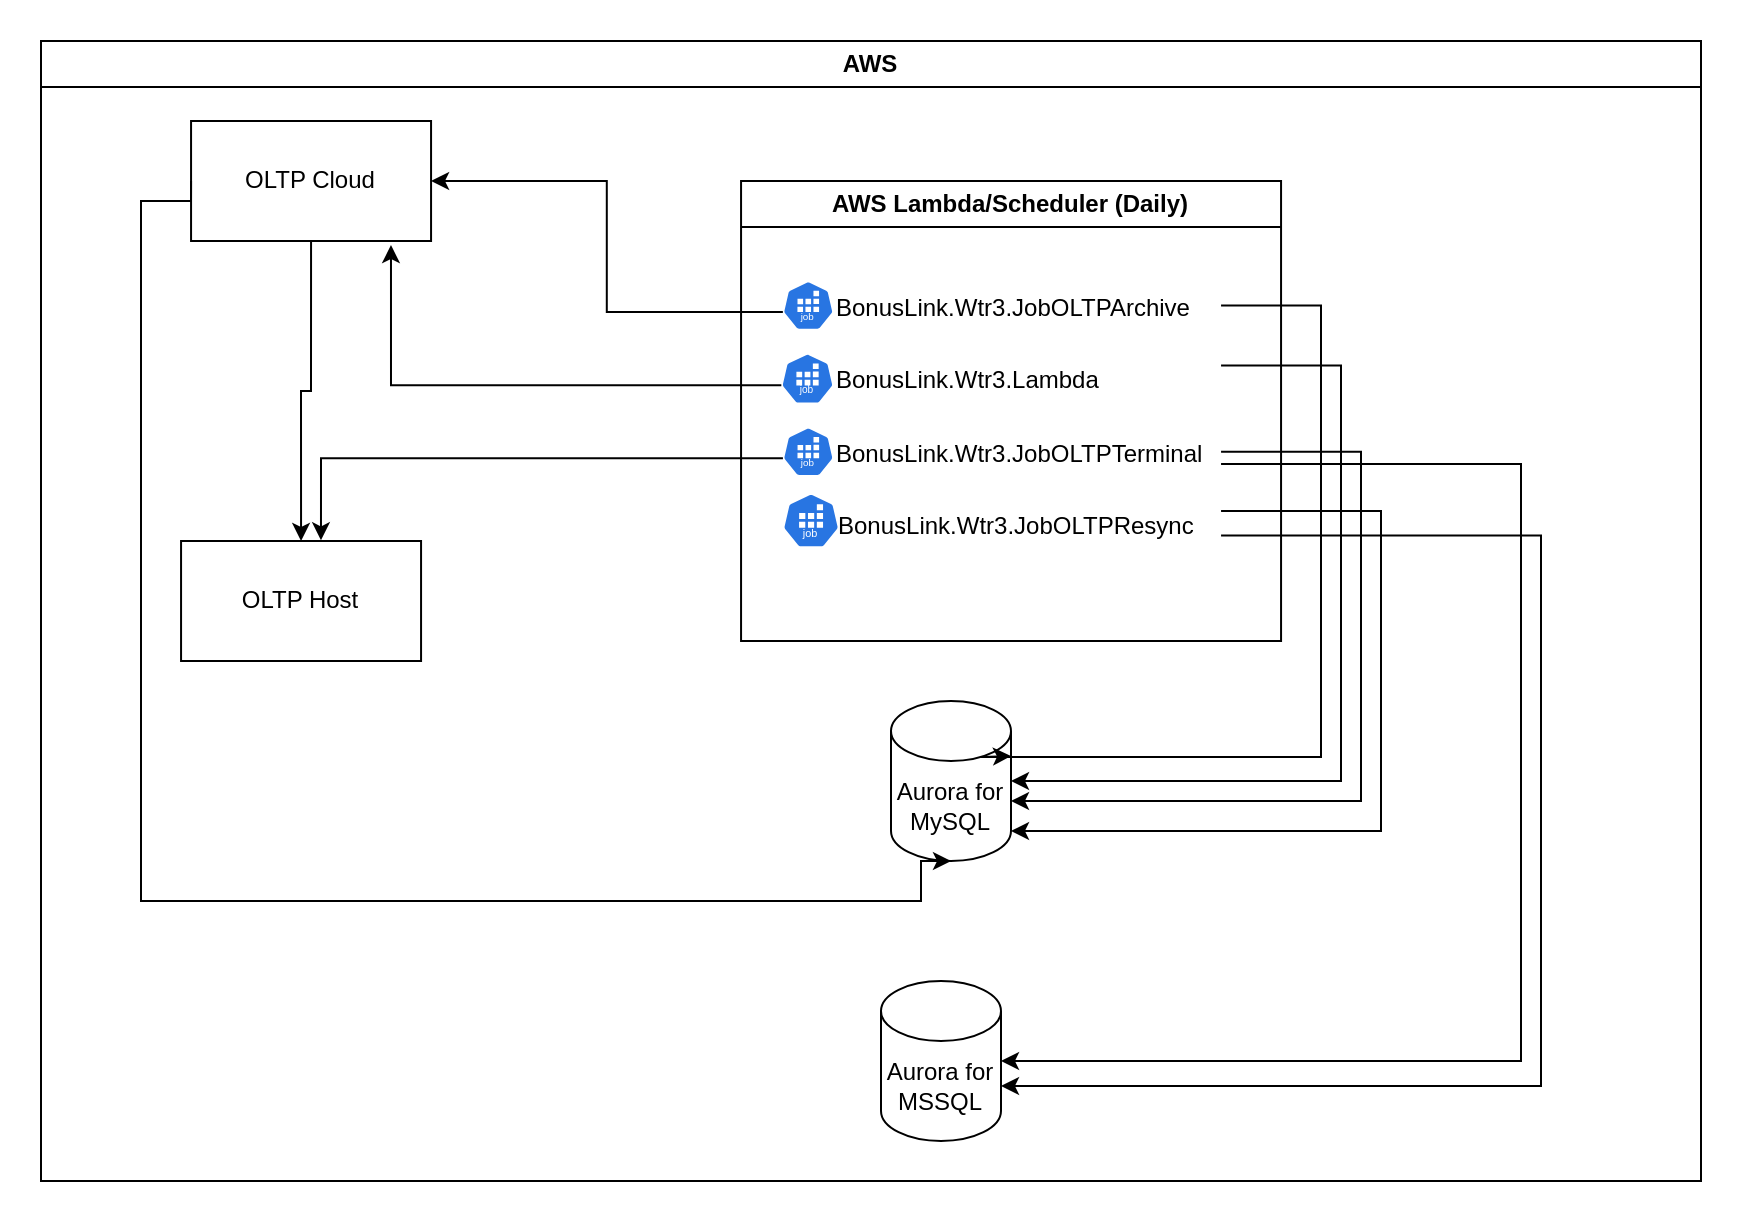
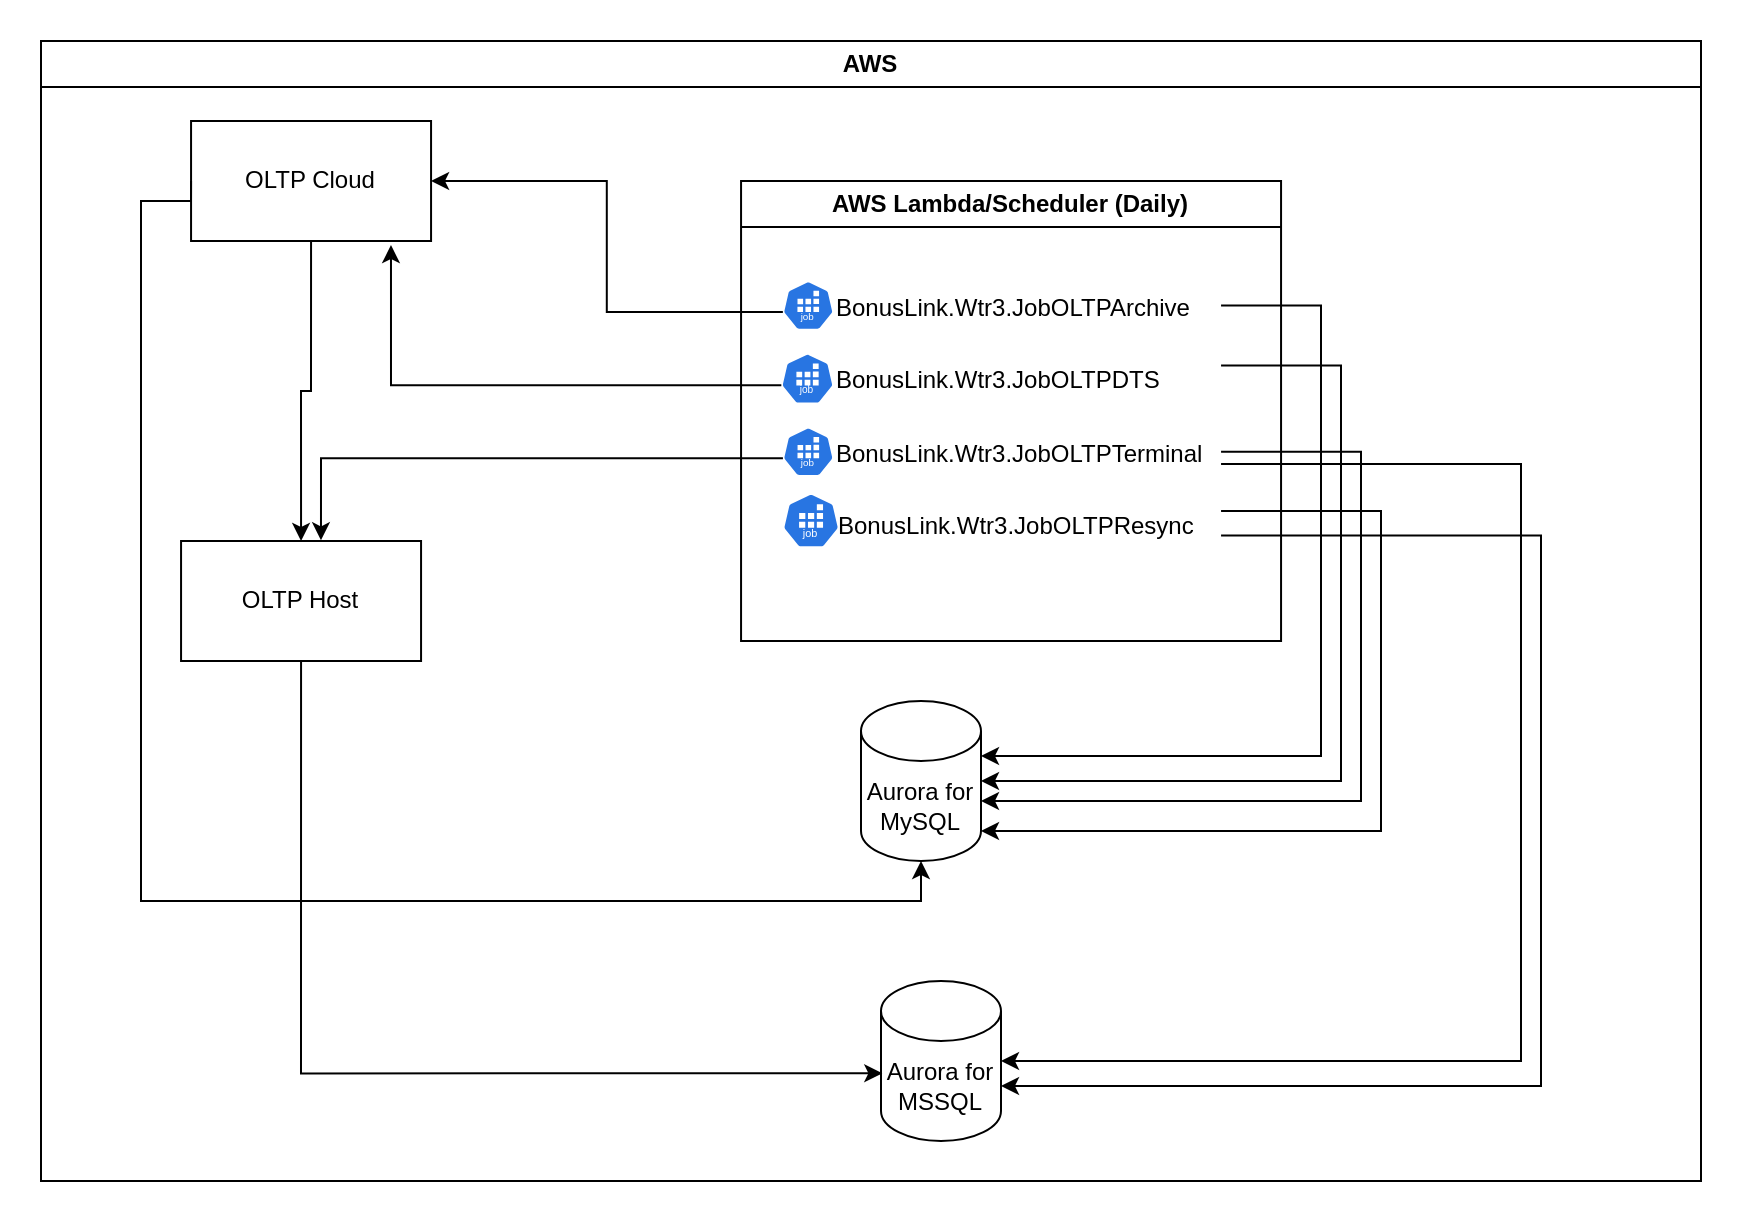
(969, 381) -> (996, 381)
(951, 781) -> (921, 781)
none -> (379, 1073)
